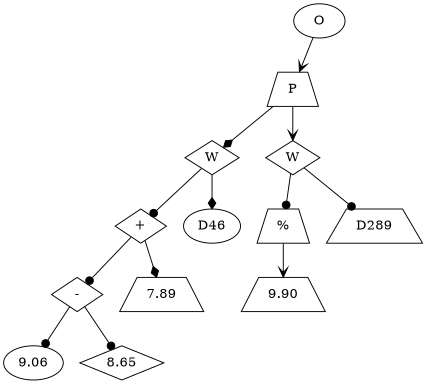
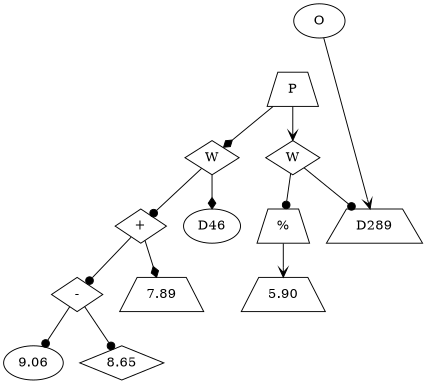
(308, 50) -> (346, 119)
(283, 294) -> (283, 294)
